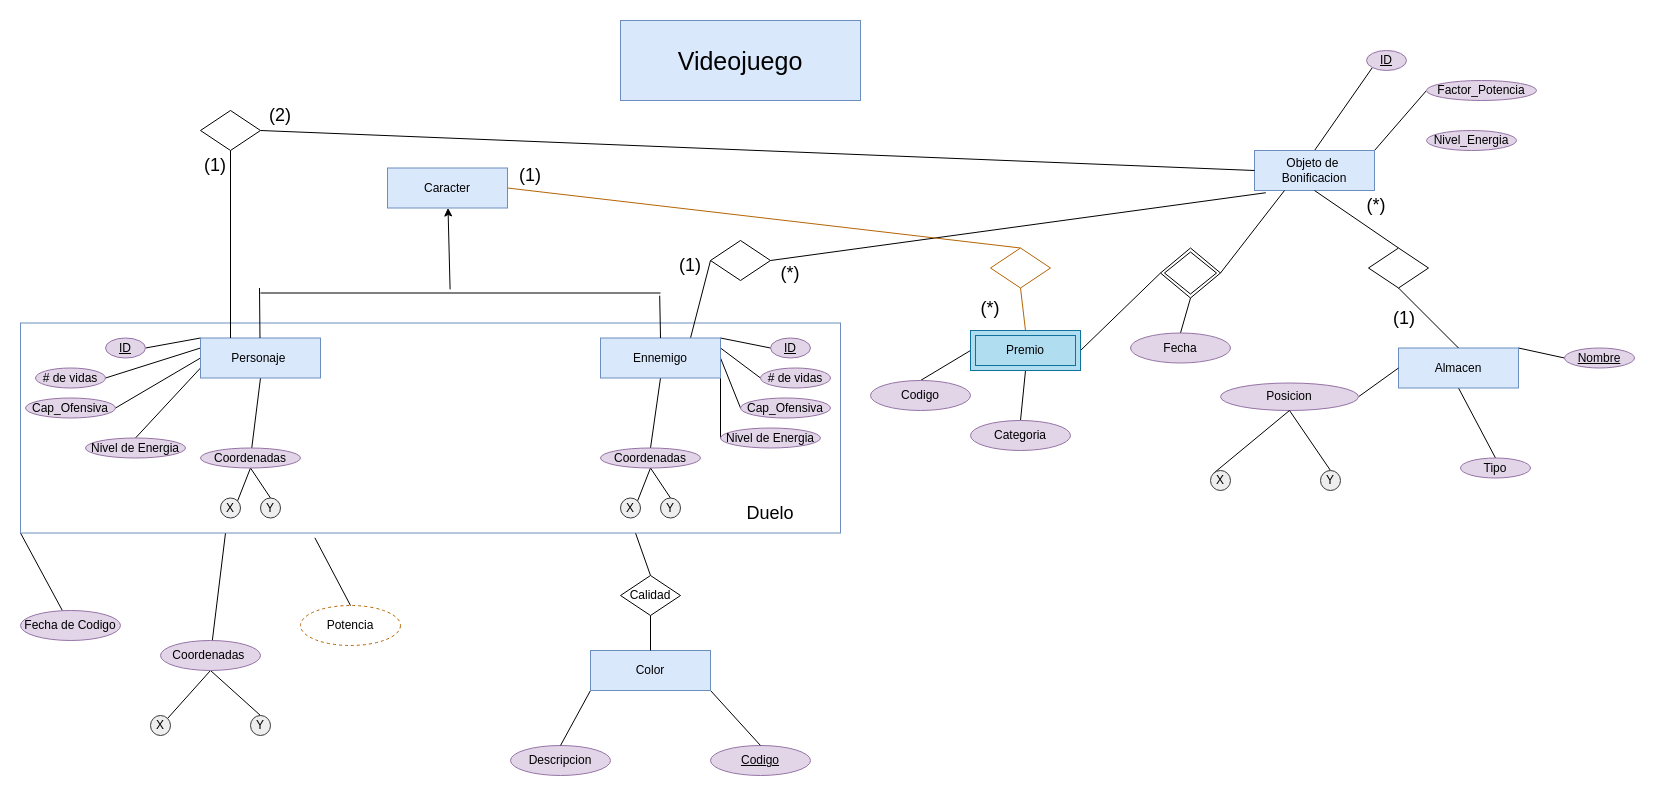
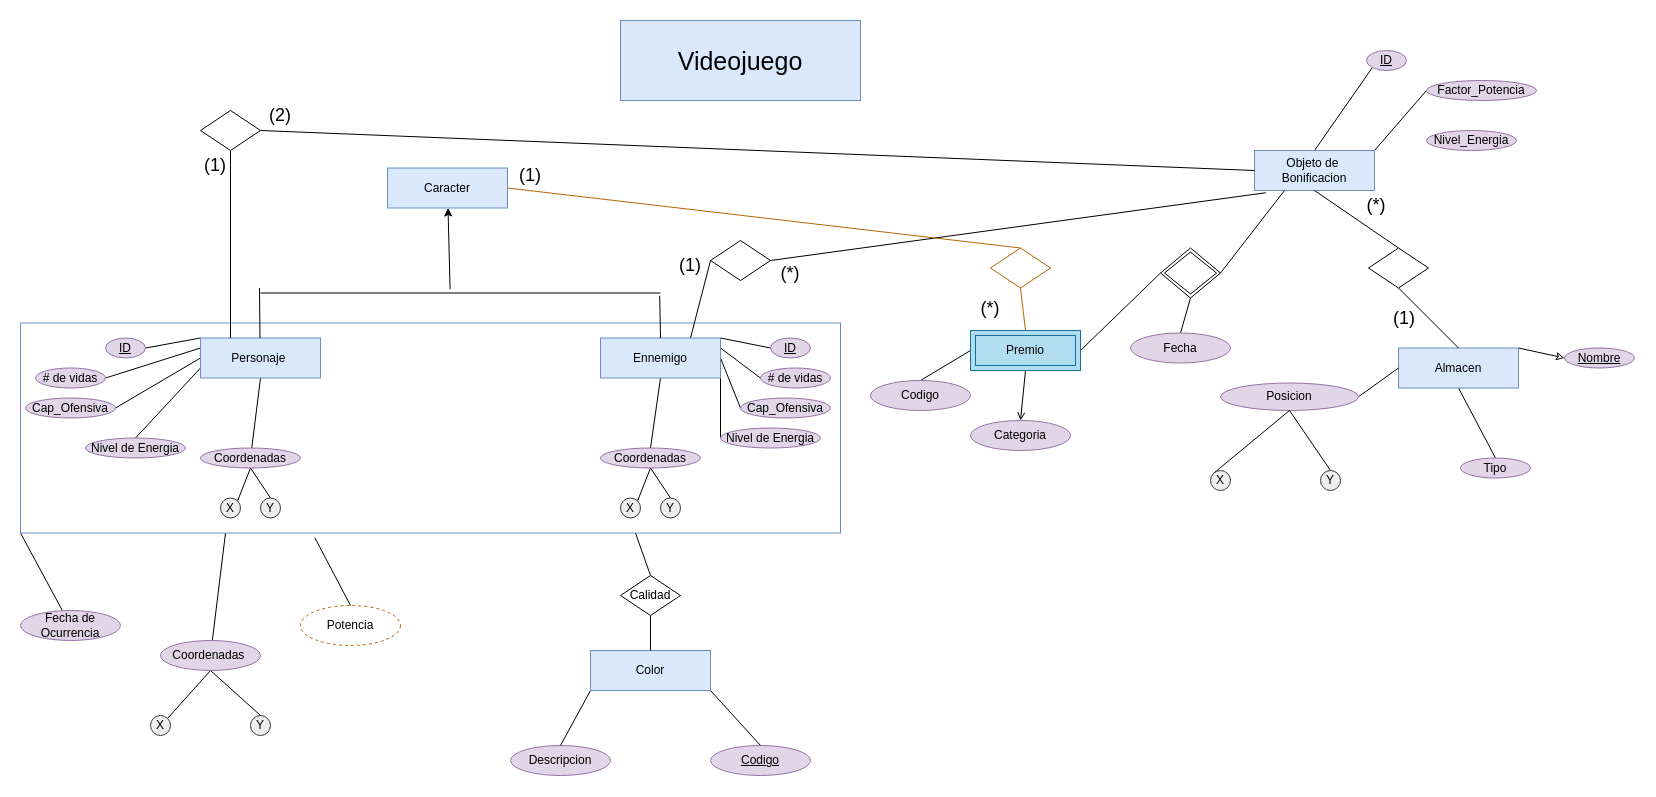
(1558, 357) -> (1556, 356)
(1021, 415) -> (1021, 415)
(771, 513) -> none
(71, 626) -> (71, 626)
